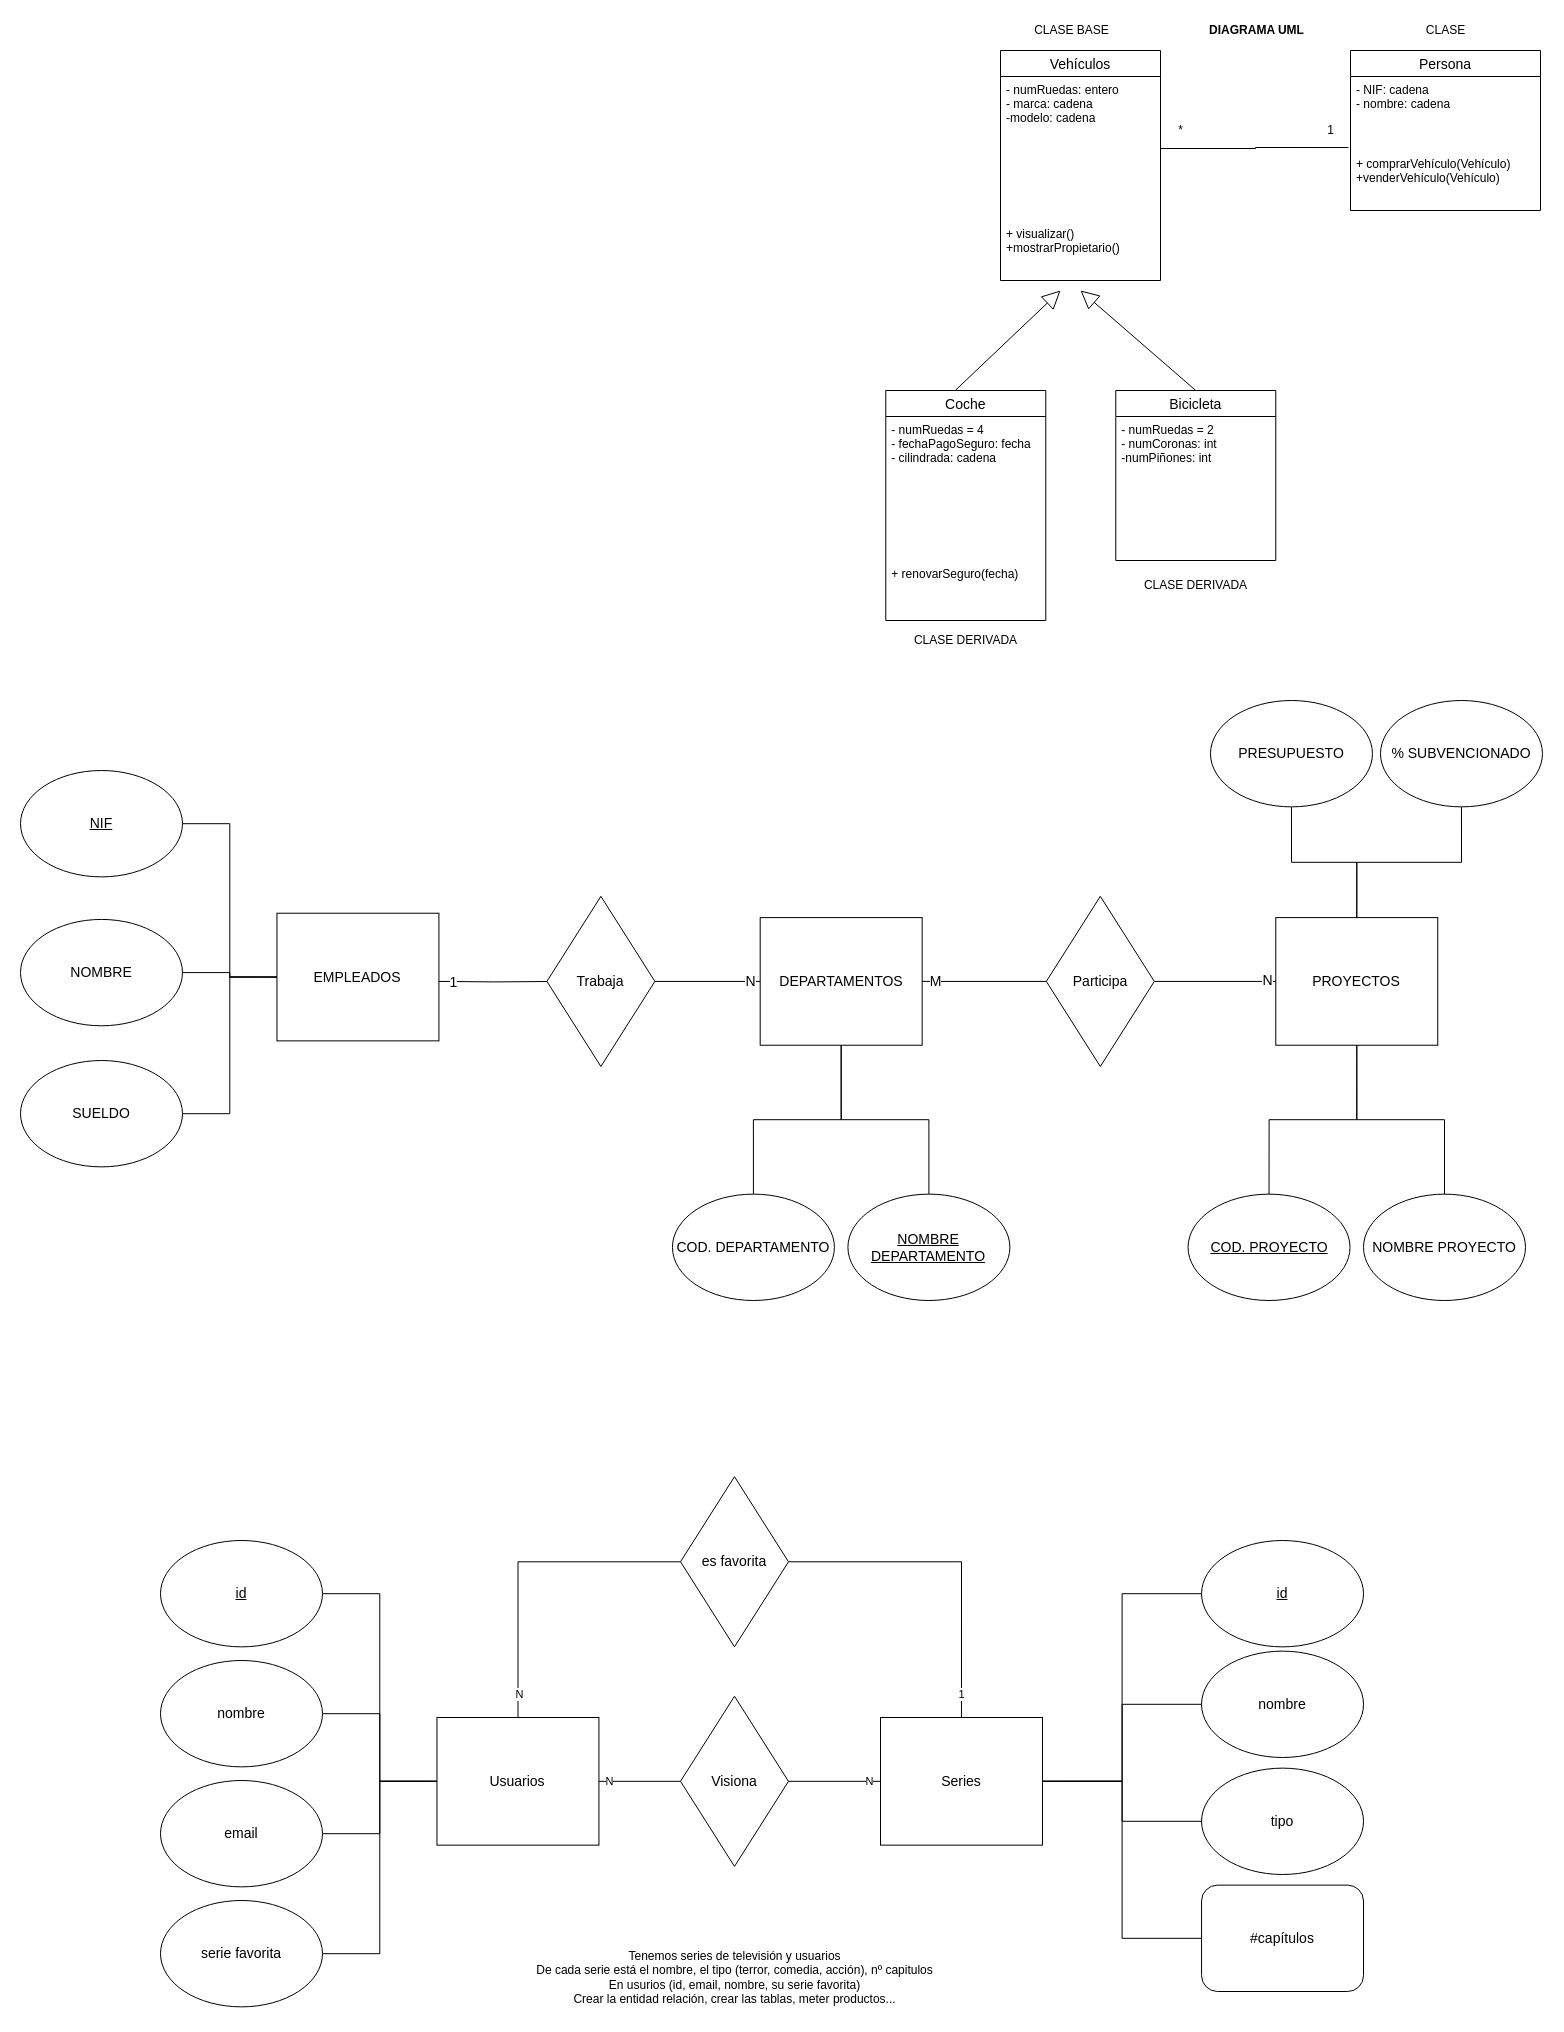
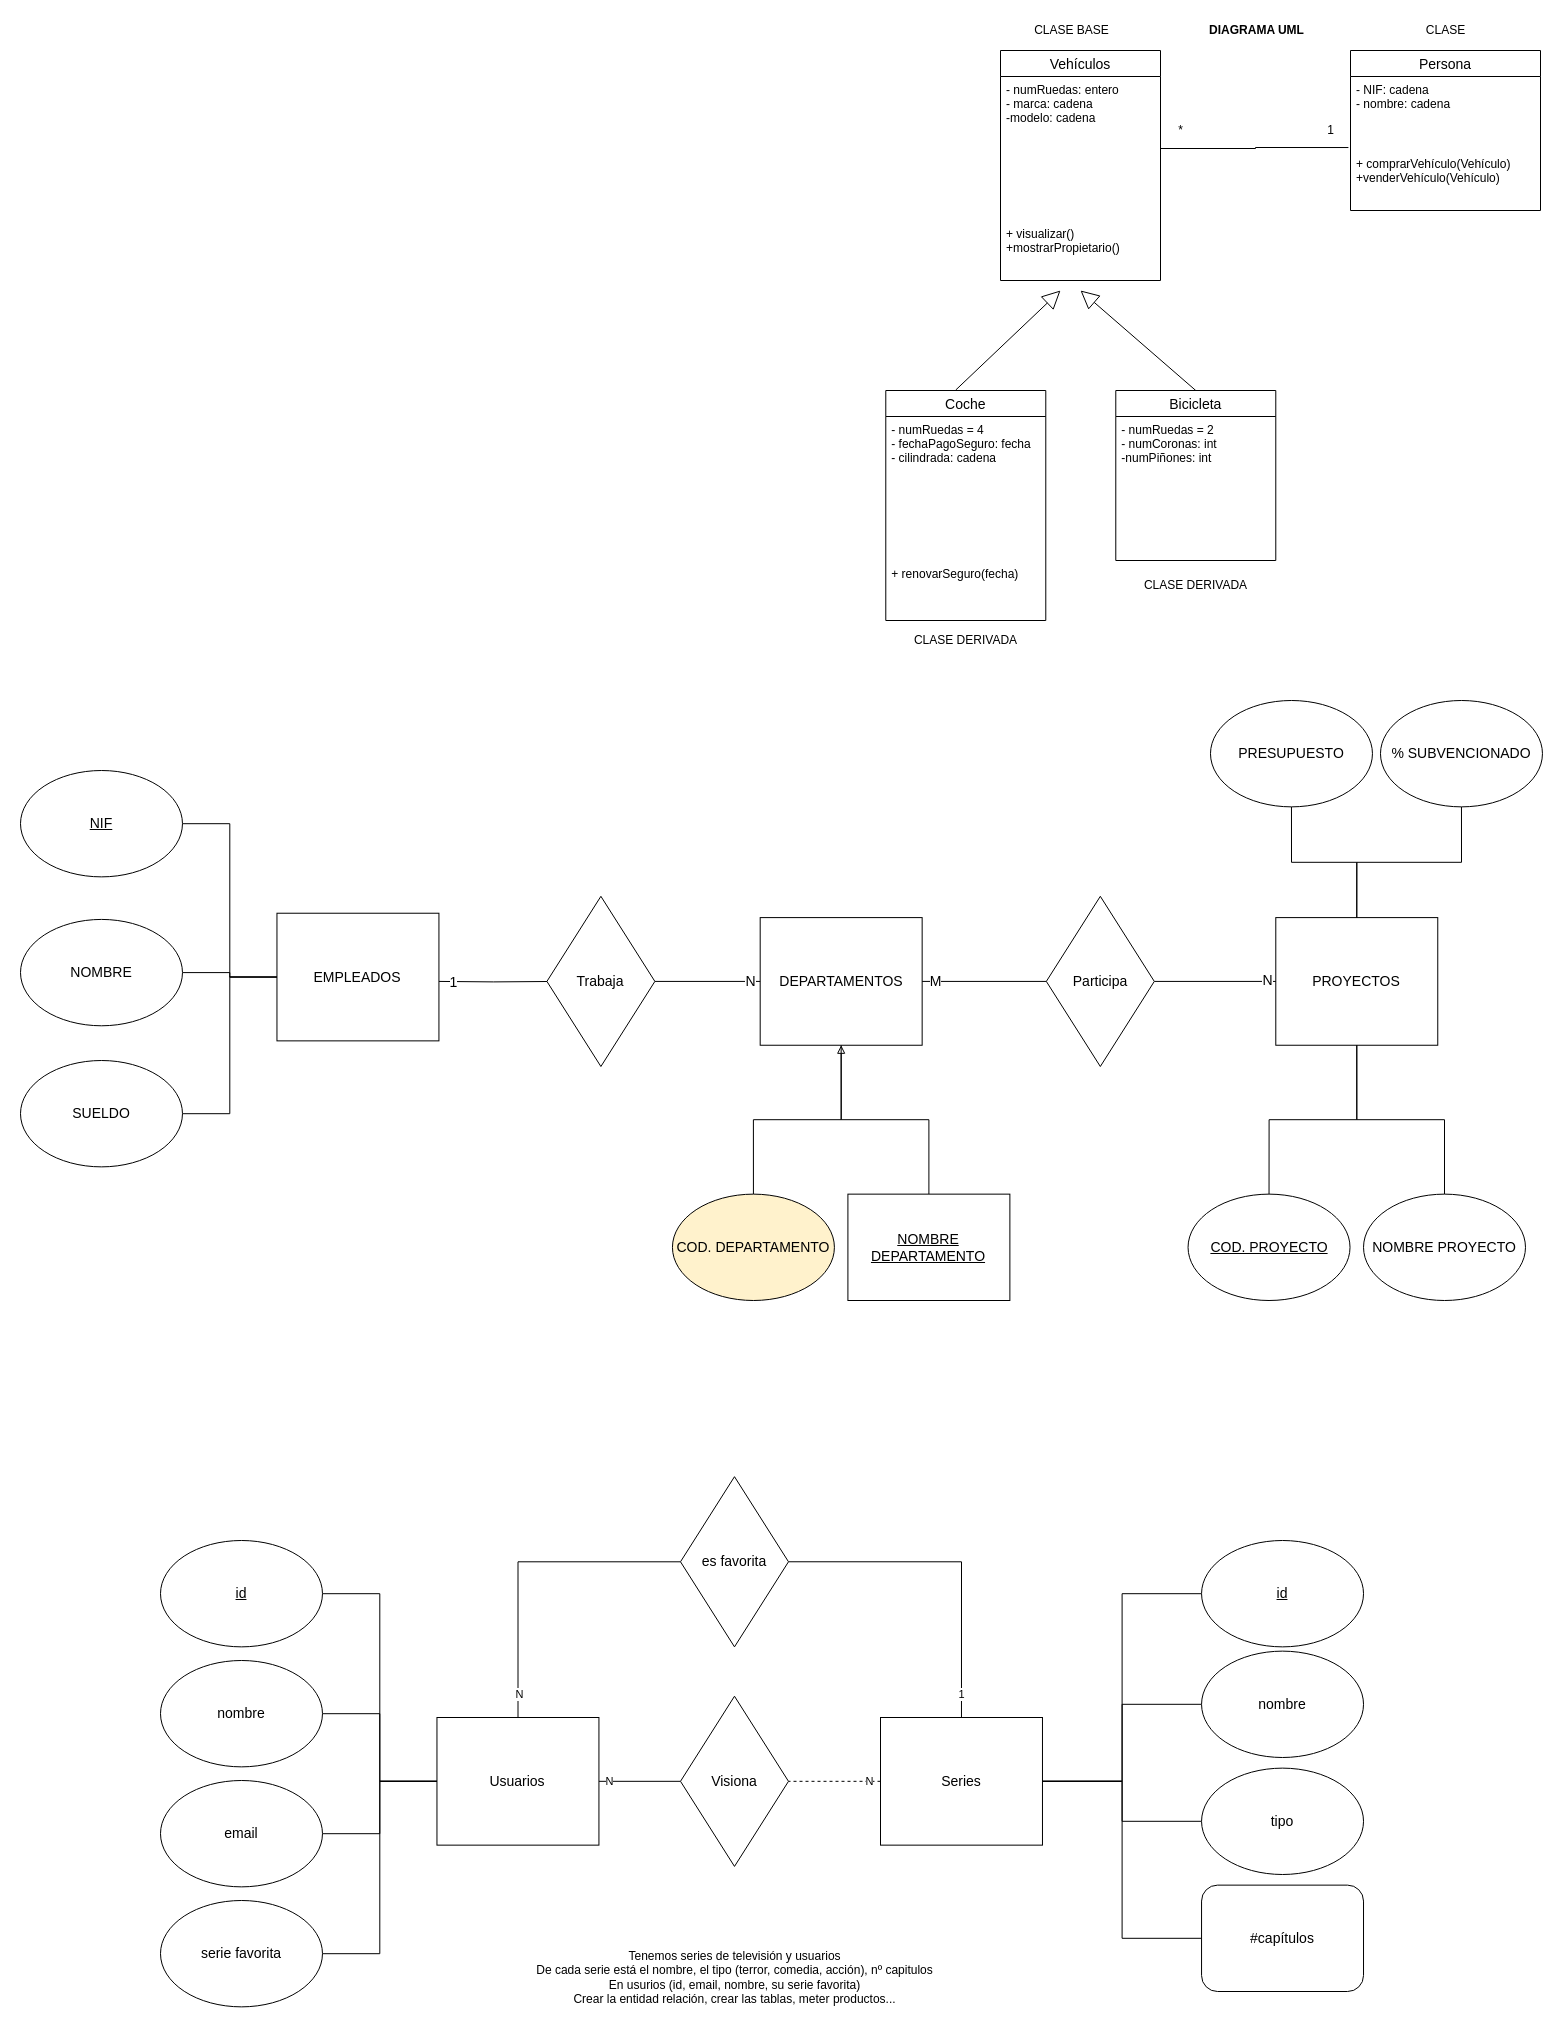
(753, 1194) -> (753, 1194)
(753, 1247) -> (753, 1247)
(929, 1247) -> (929, 1247)
(834, 1781) -> (834, 1781)
